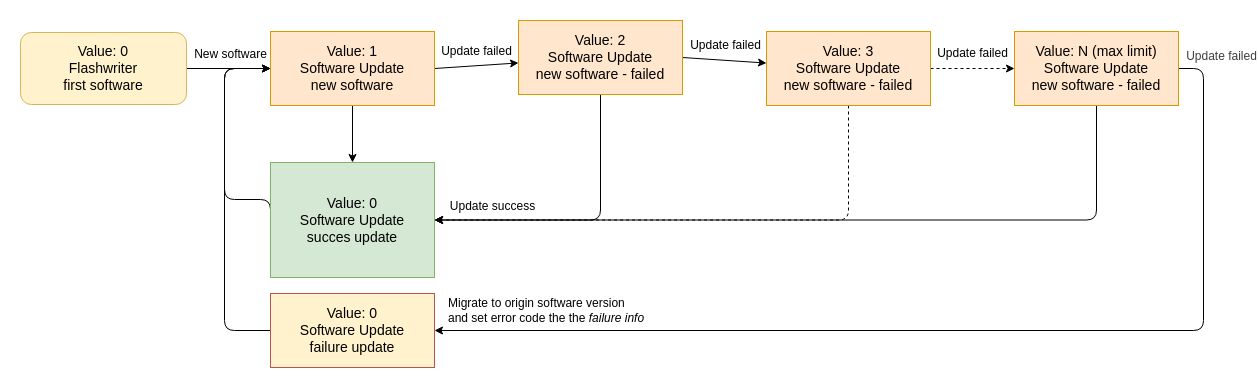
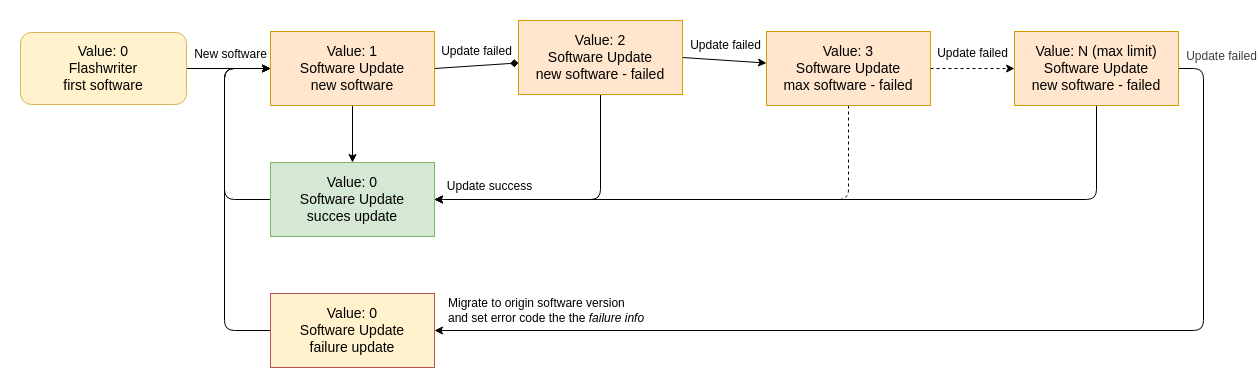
(510, 63) -> (509, 64)
(849, 69) -> (849, 69)
(353, 220) -> (353, 200)
